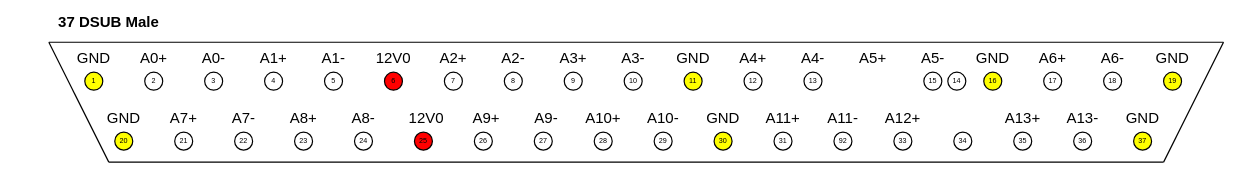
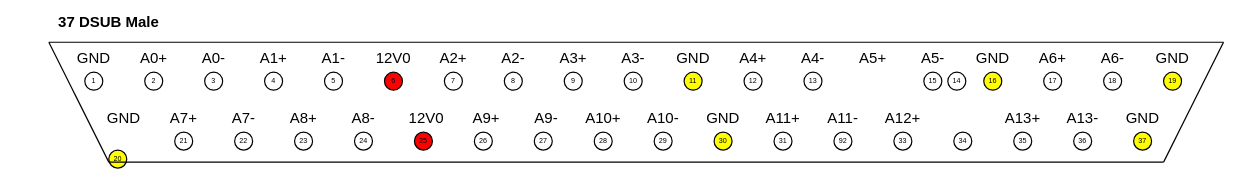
(93, 81) -> (93, 81)
(123, 141) -> (117, 159)
